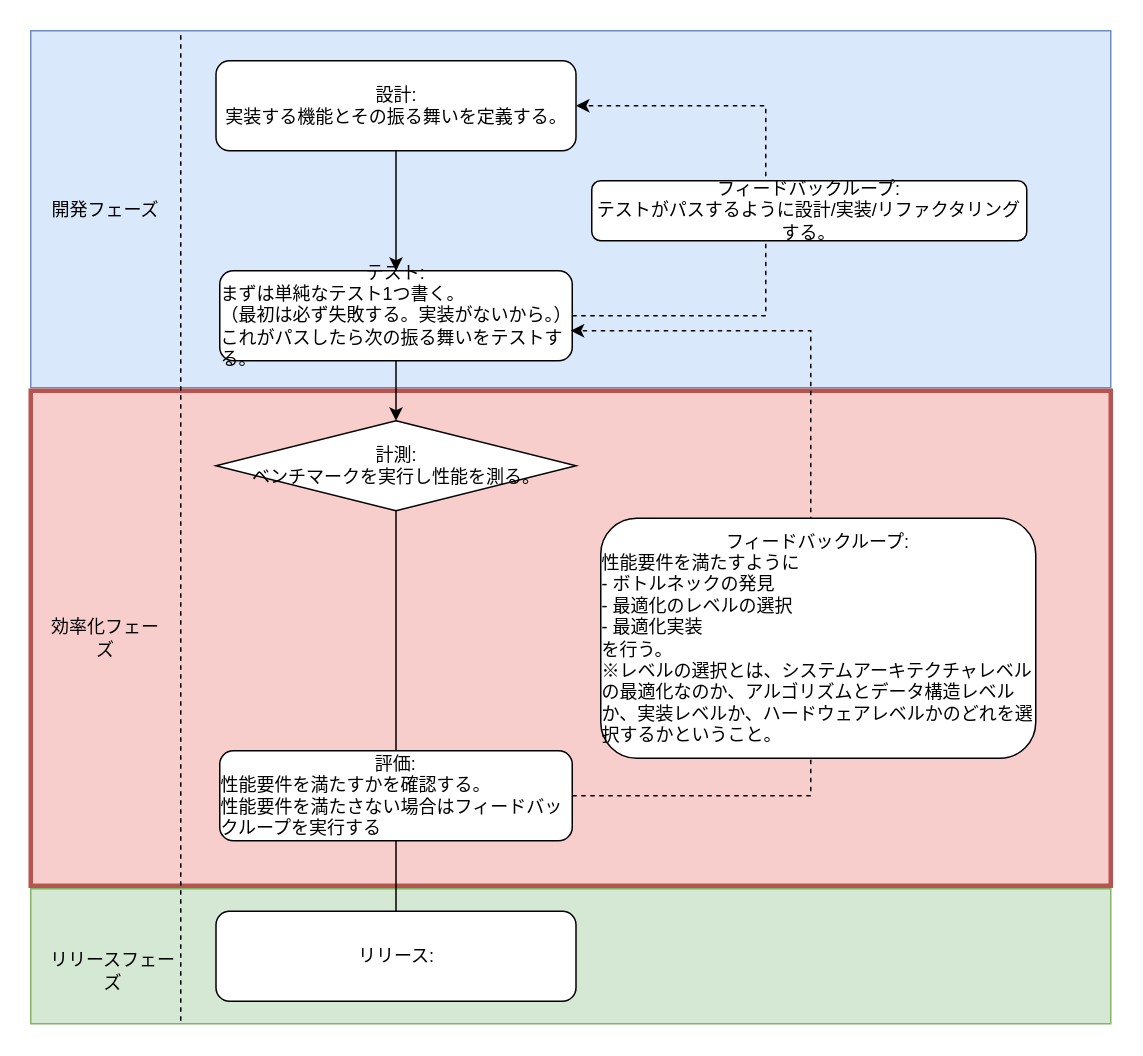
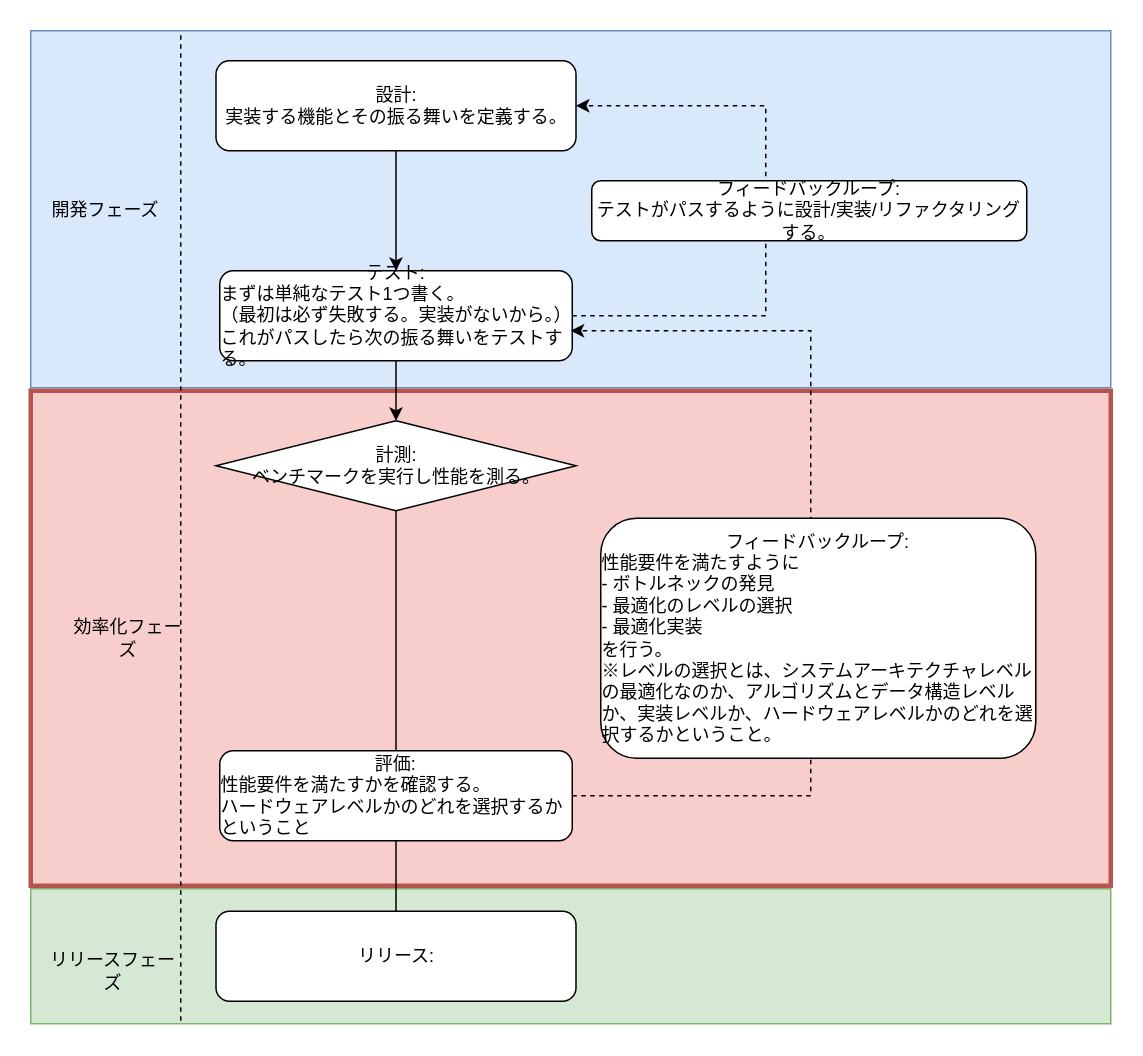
(106, 638) -> (128, 638)
(396, 796) -> (396, 796)
